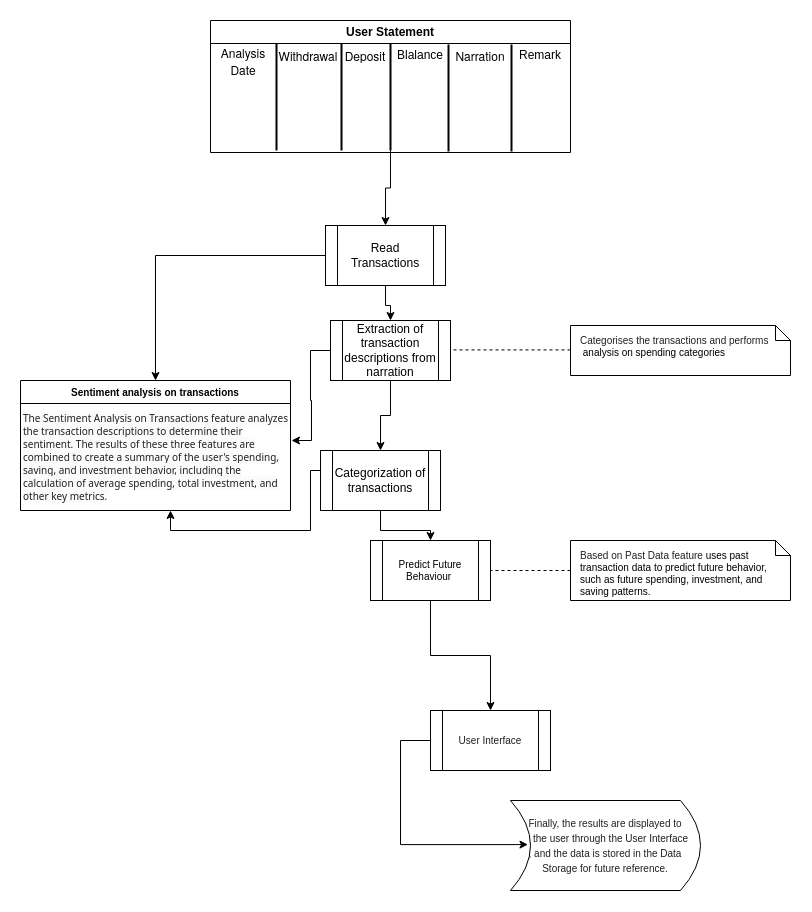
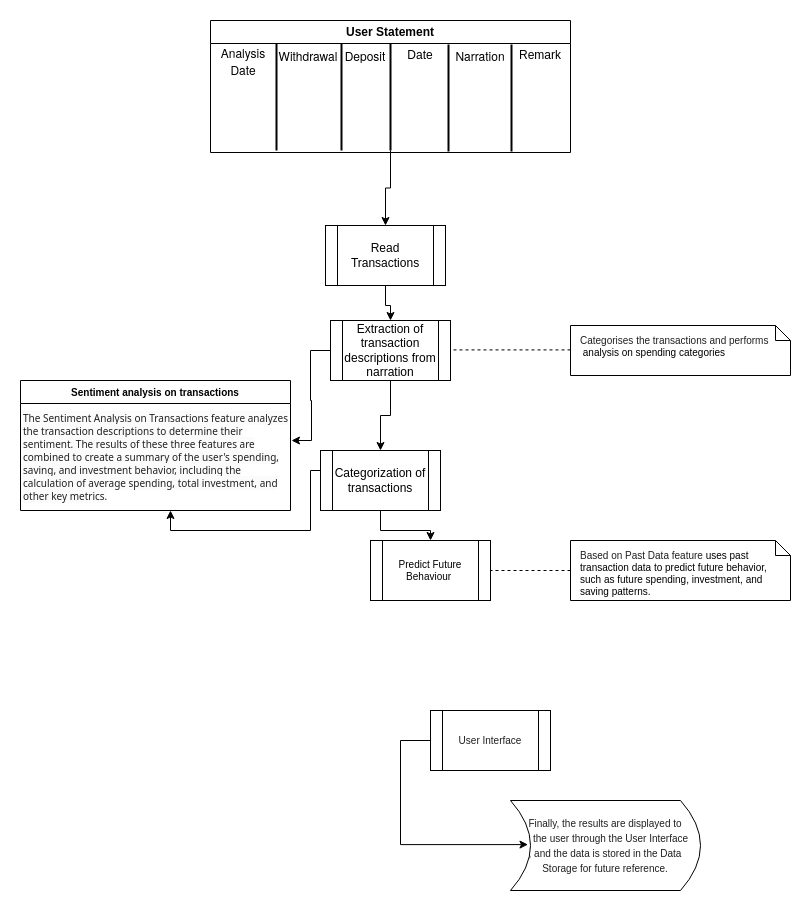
(421, 56) -> (421, 56)
(182, 256) -> none
(457, 656) -> none
